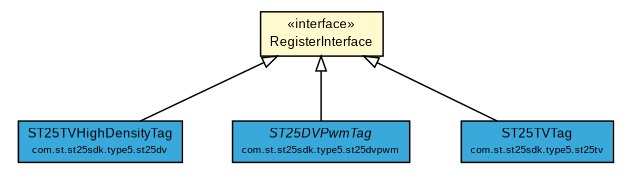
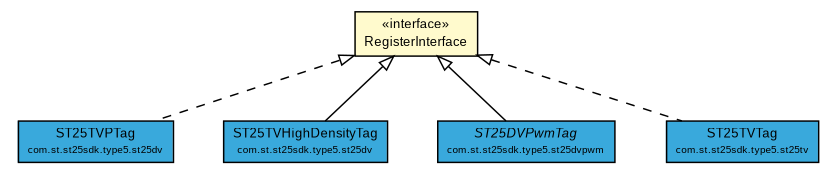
(437, 92) -> (587, 90)
none -> (95, 142)
